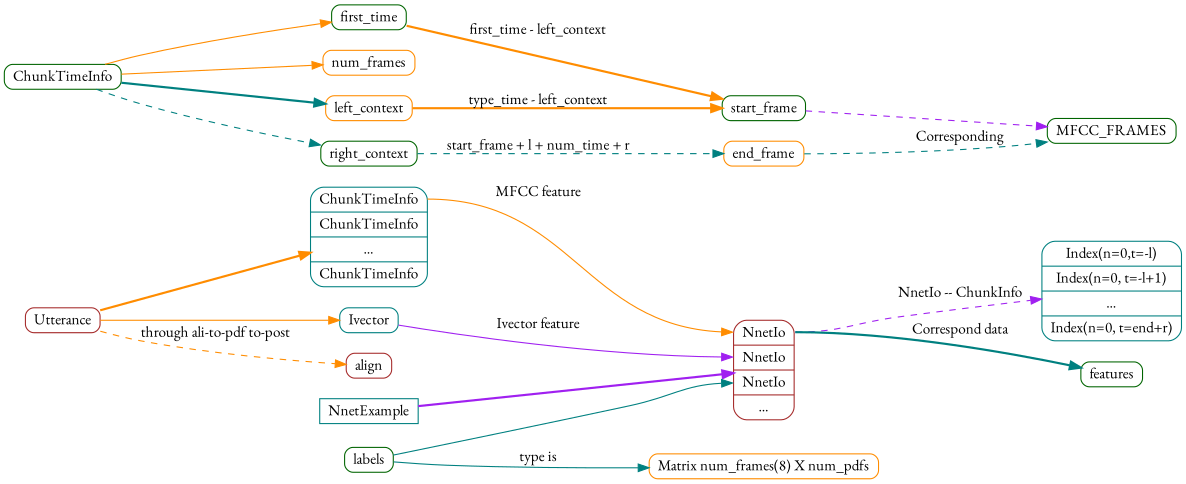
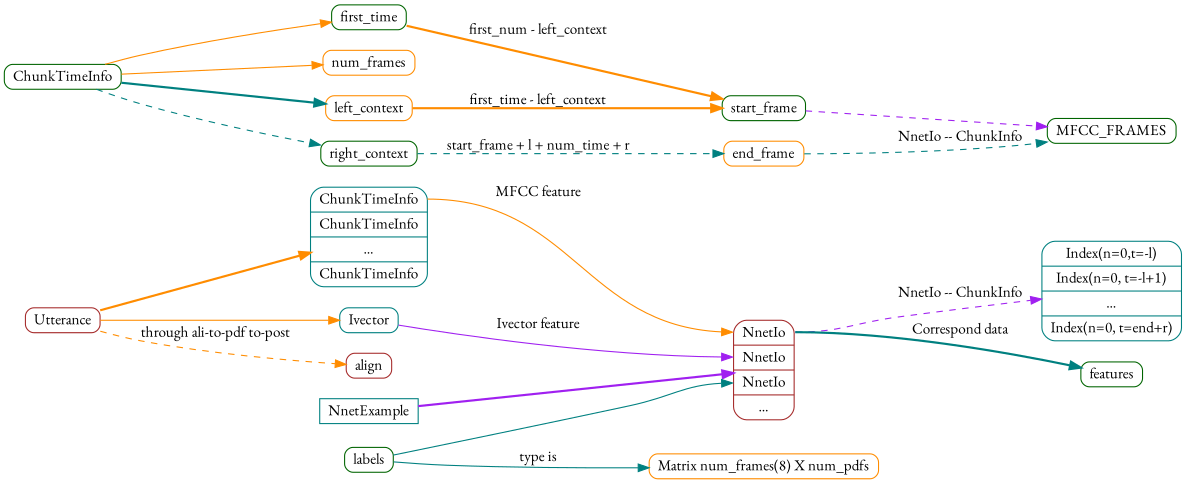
(538, 30) -> (538, 30)
(538, 100) -> (538, 100)
(960, 137) -> (960, 137)
